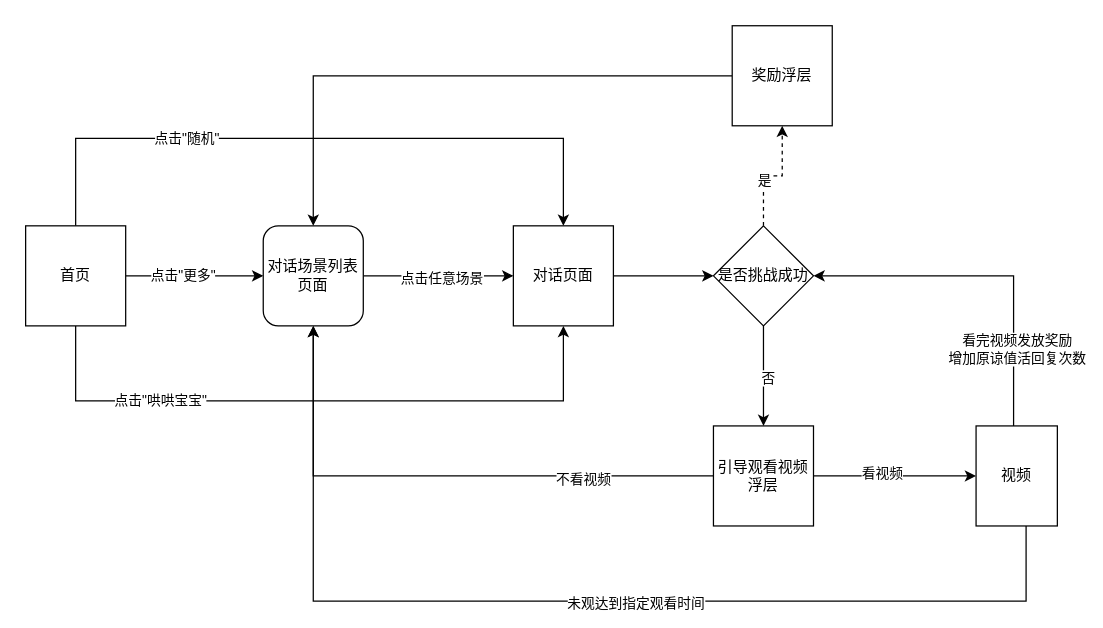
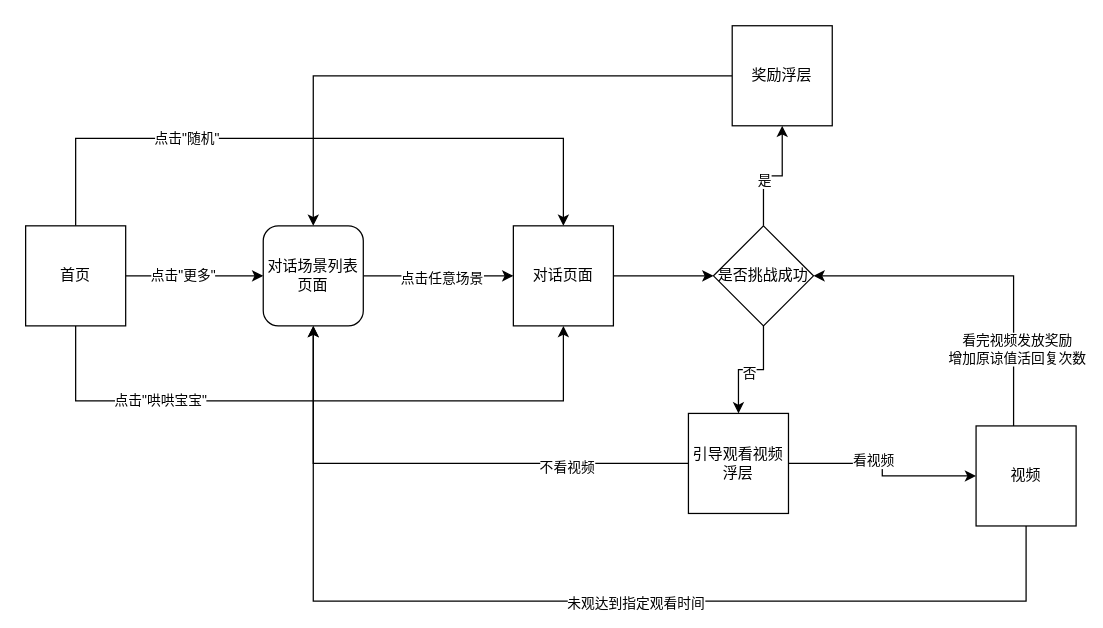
(782, 161) -> (782, 161)
(763, 476) -> (738, 463)
(1016, 476) -> (1026, 476)
